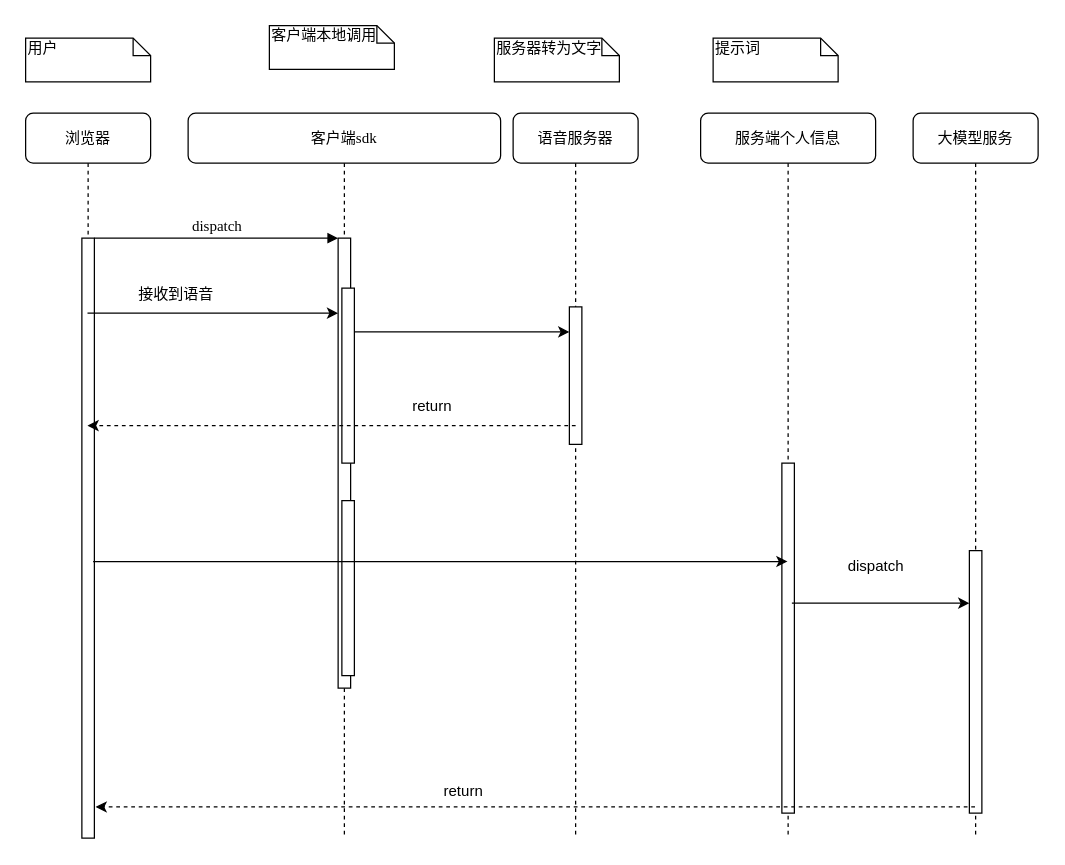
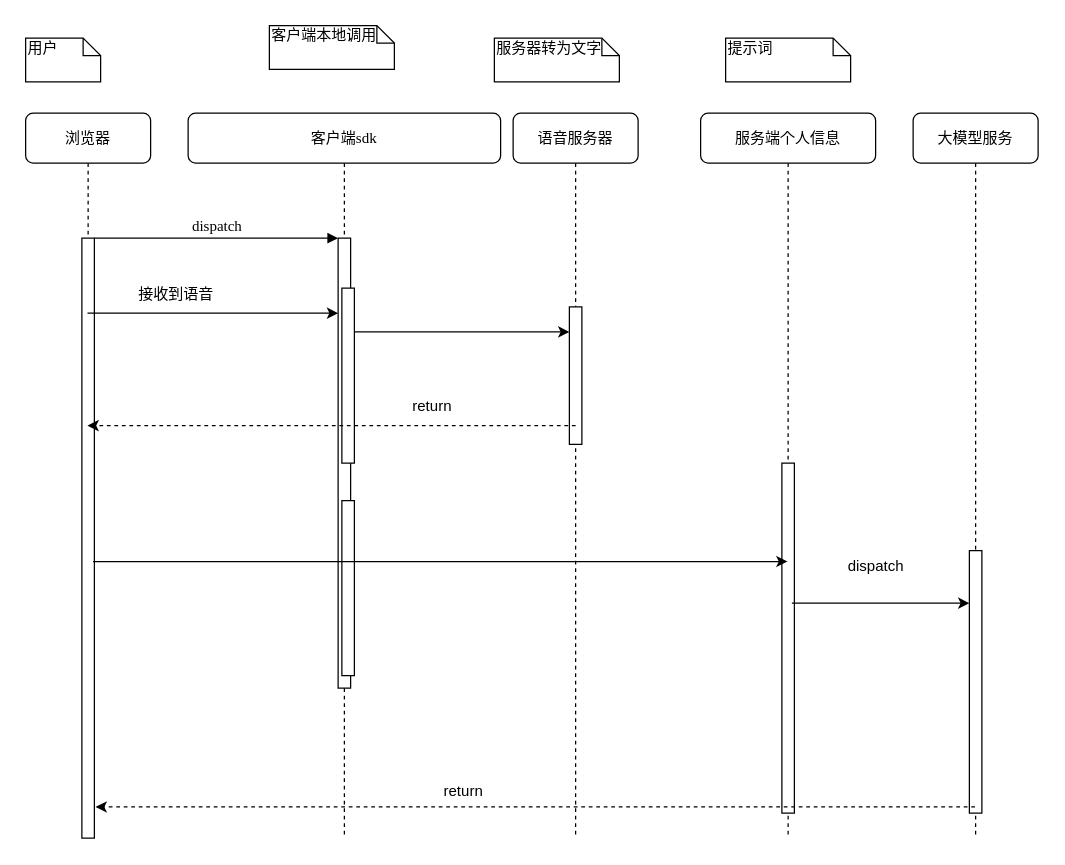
(88, 60) -> (63, 60)
(776, 60) -> (788, 60)
